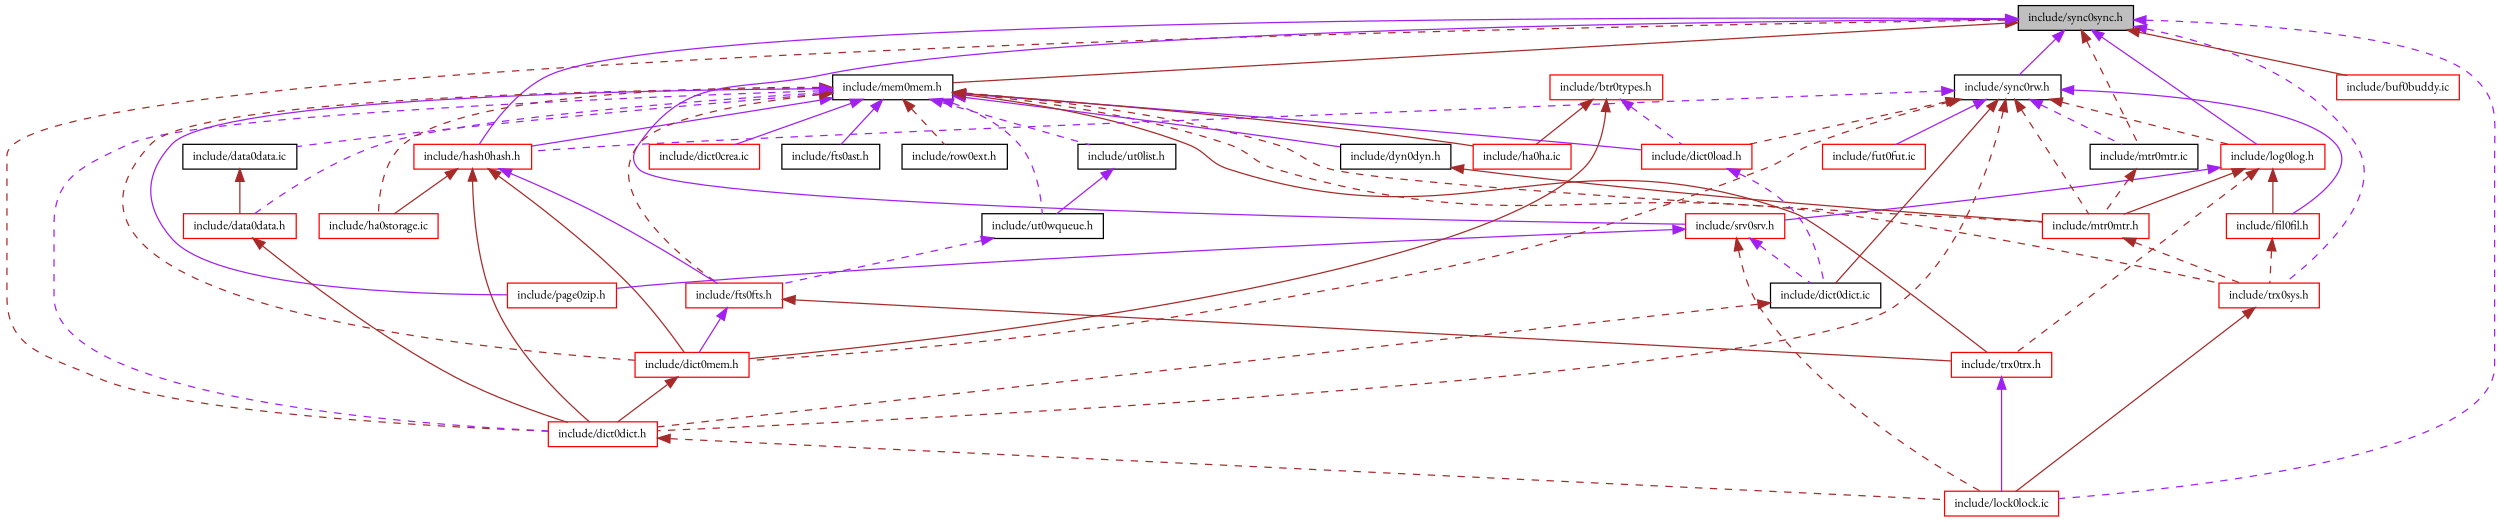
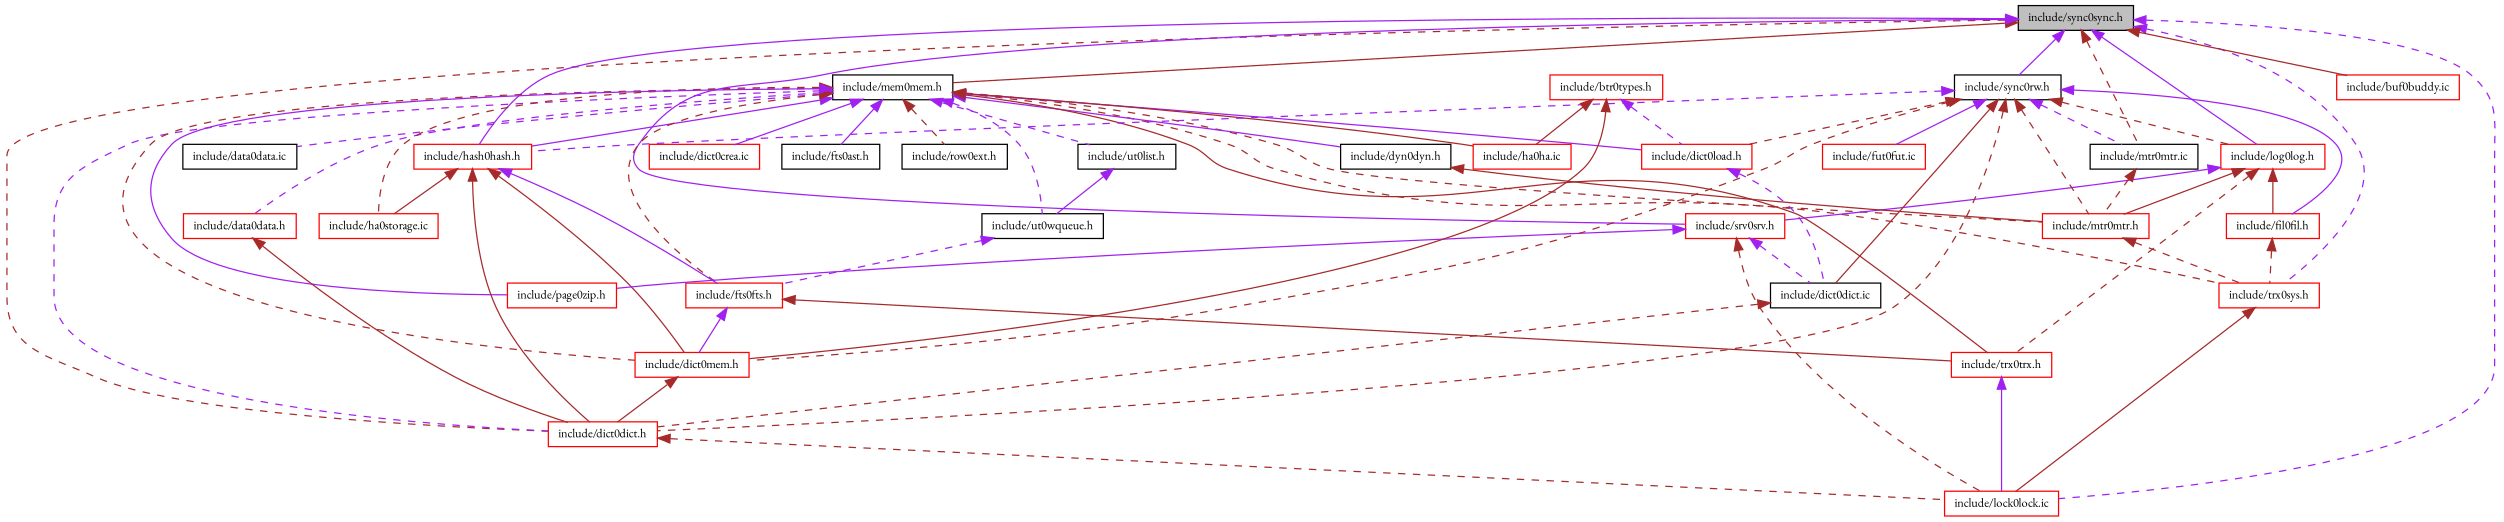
(240, 198) -> none
